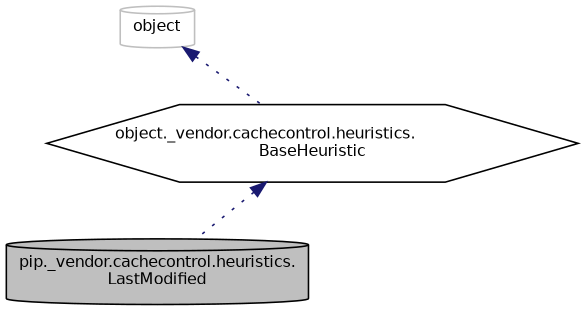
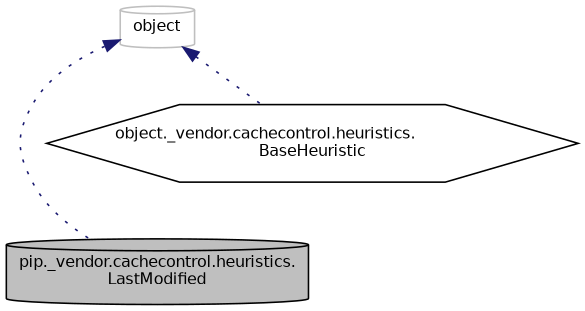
(225, 215) -> (21, 137)
